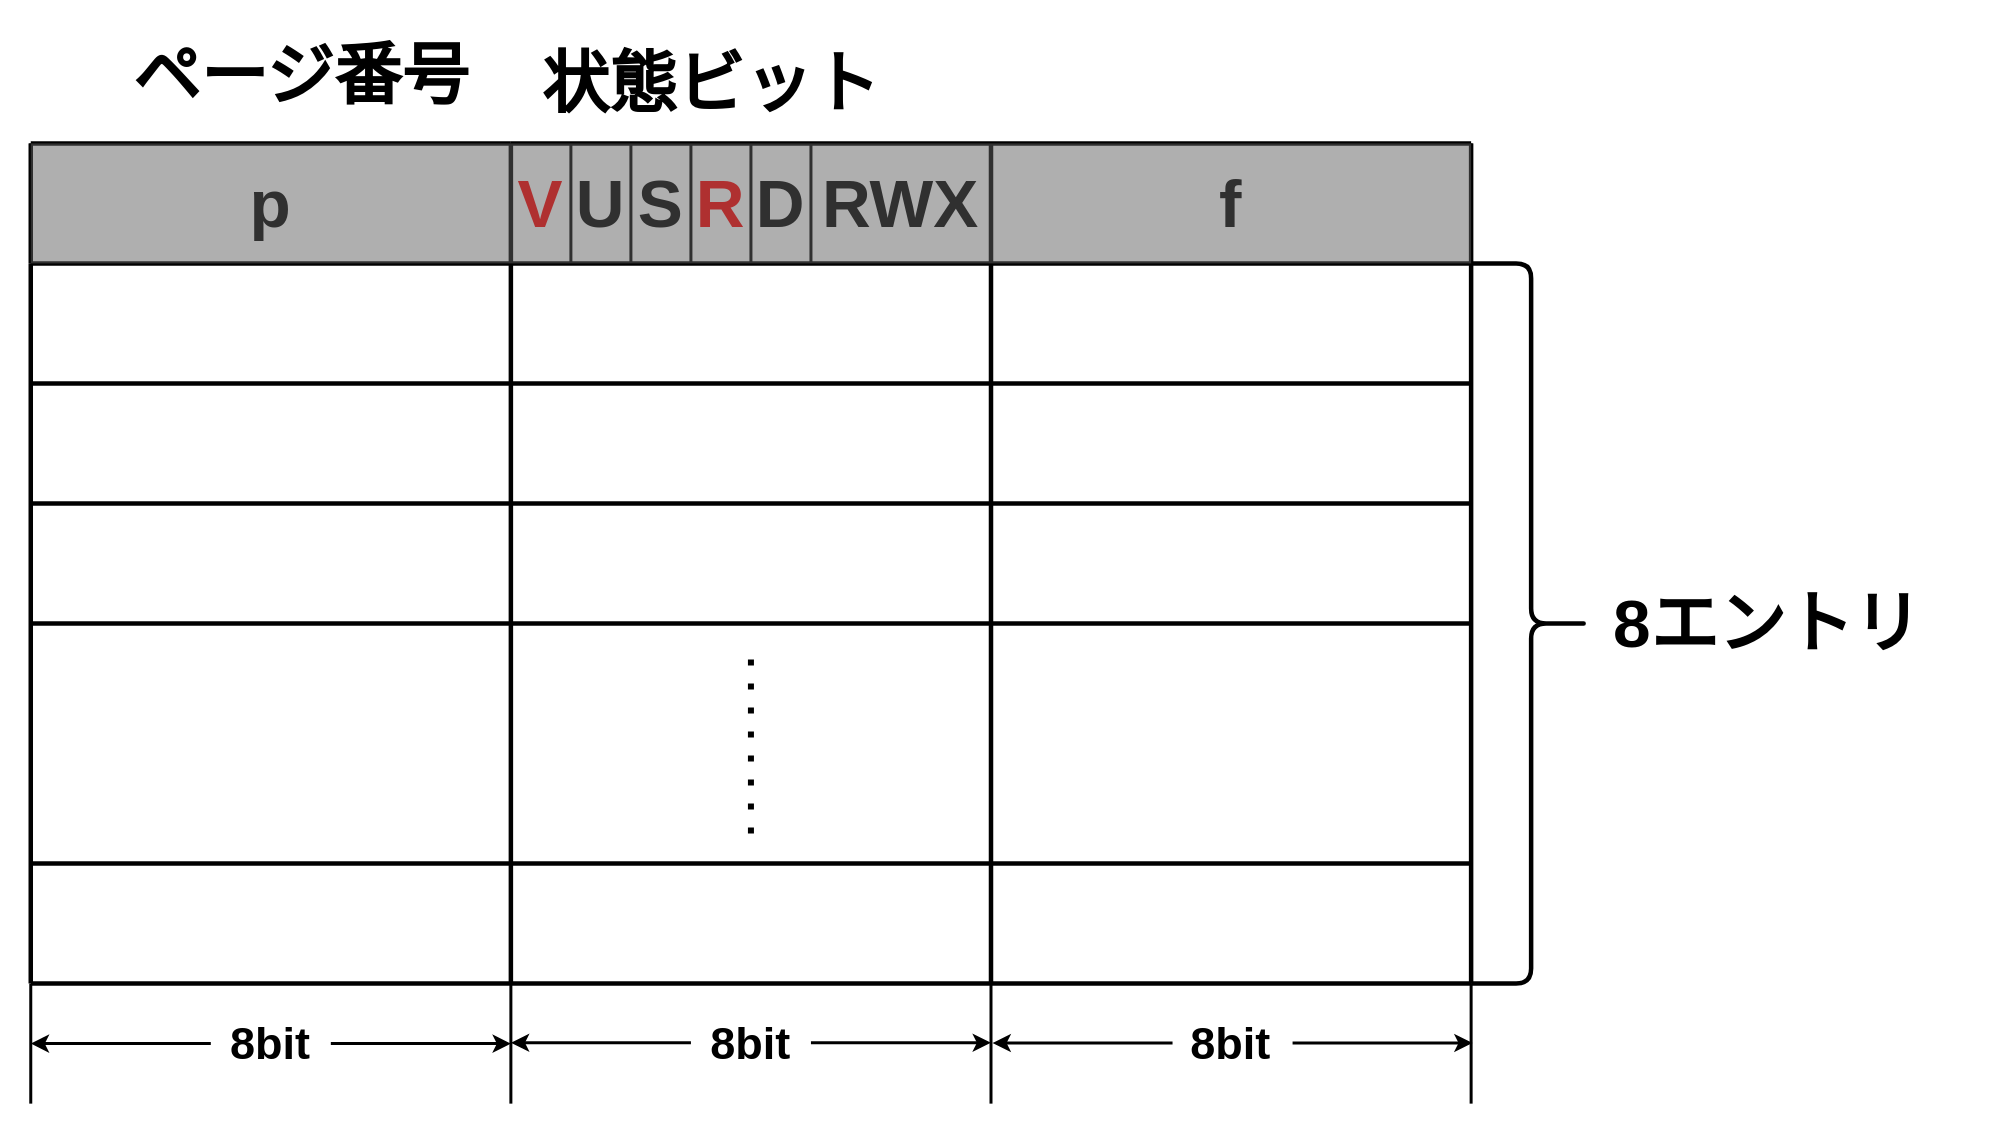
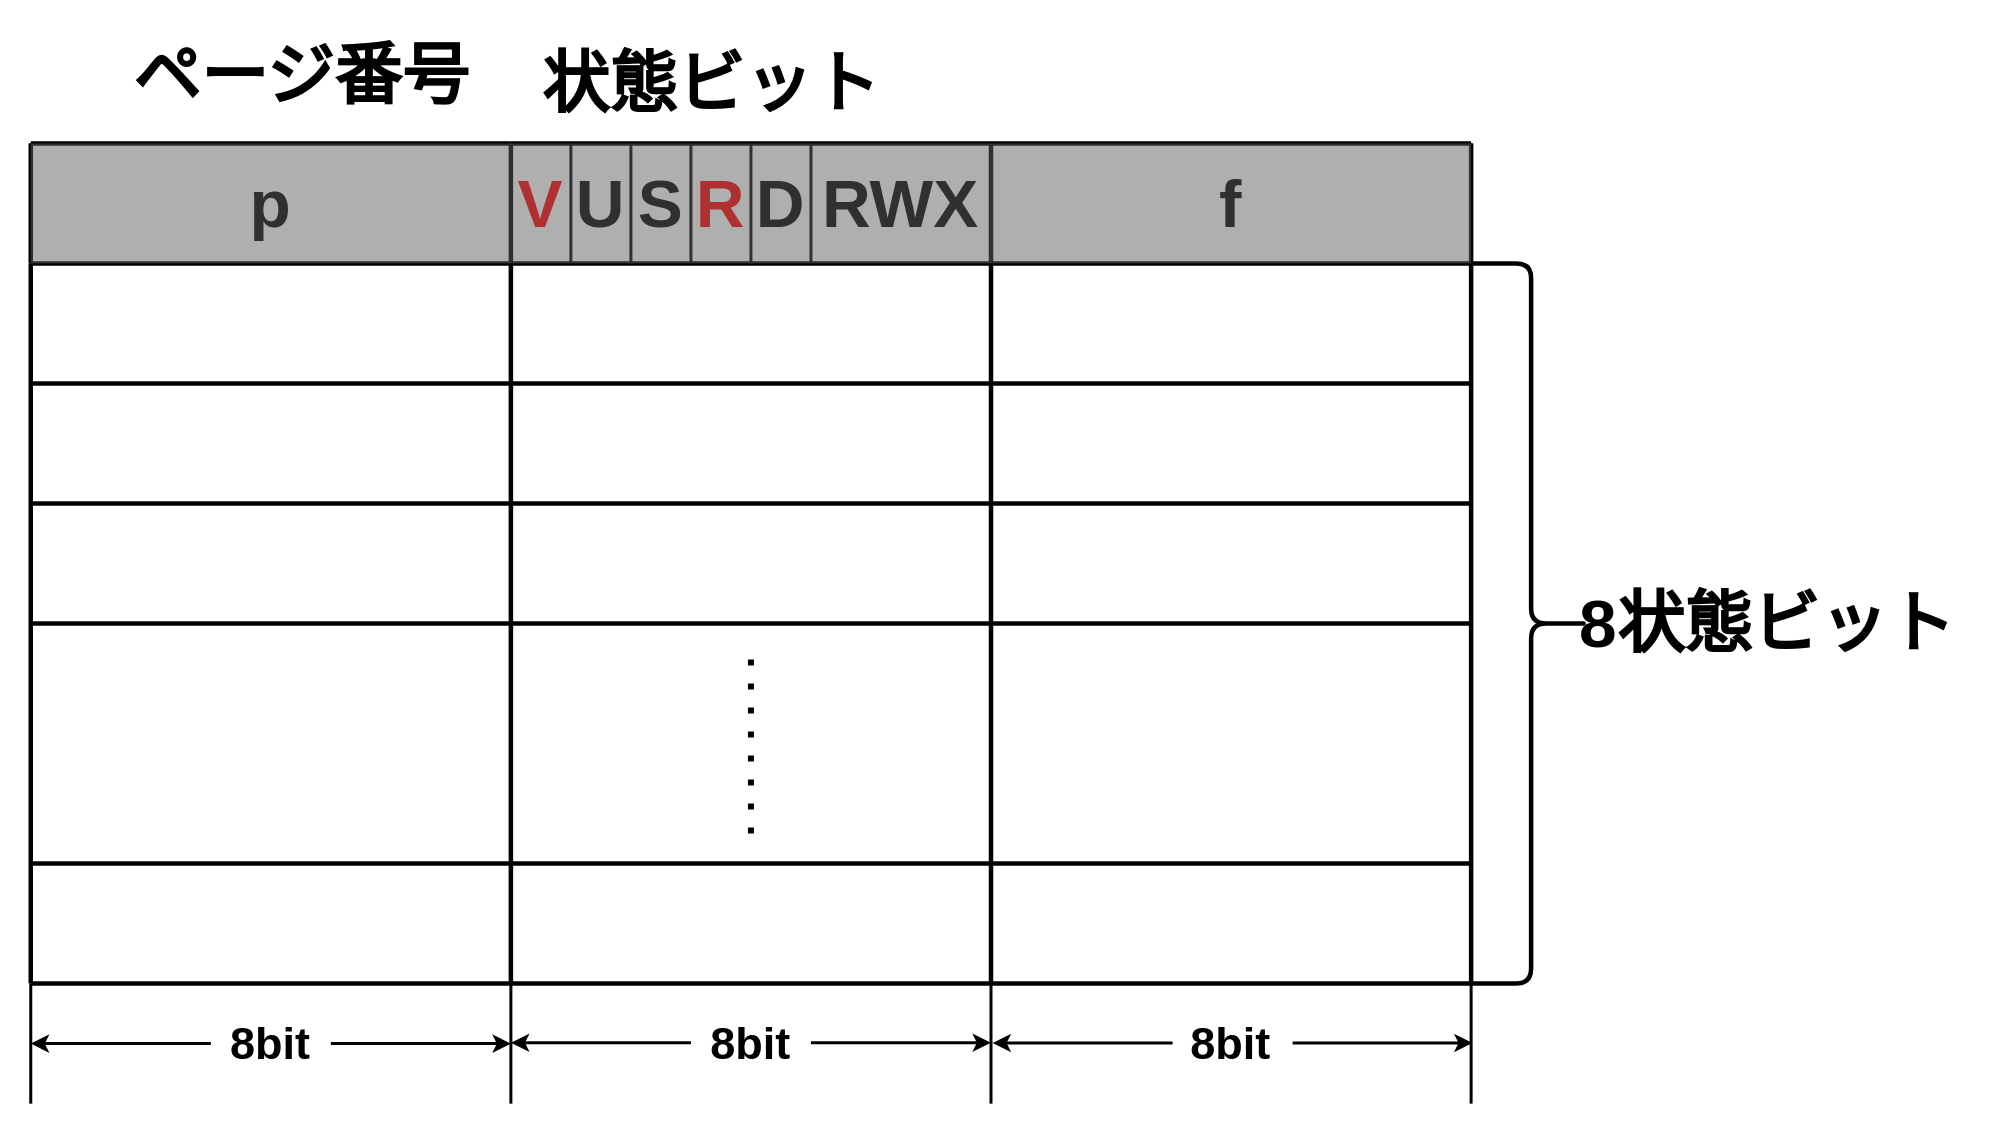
(1767, 623) -> (1767, 623)
